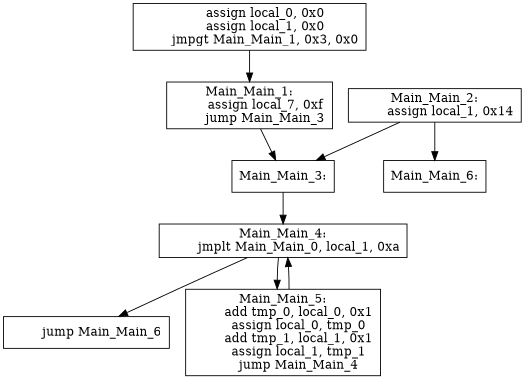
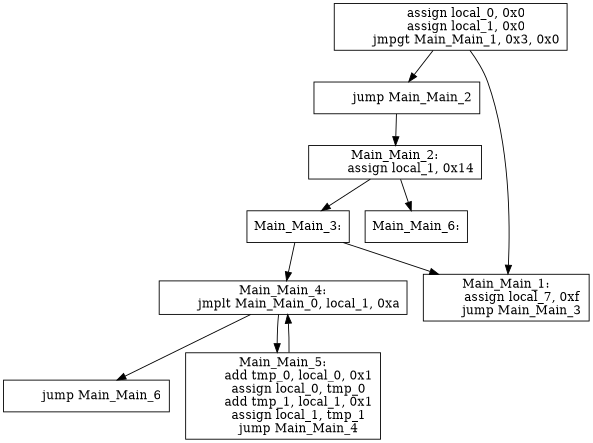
none -> (397, 98)
(266, 141) -> (387, 257)
